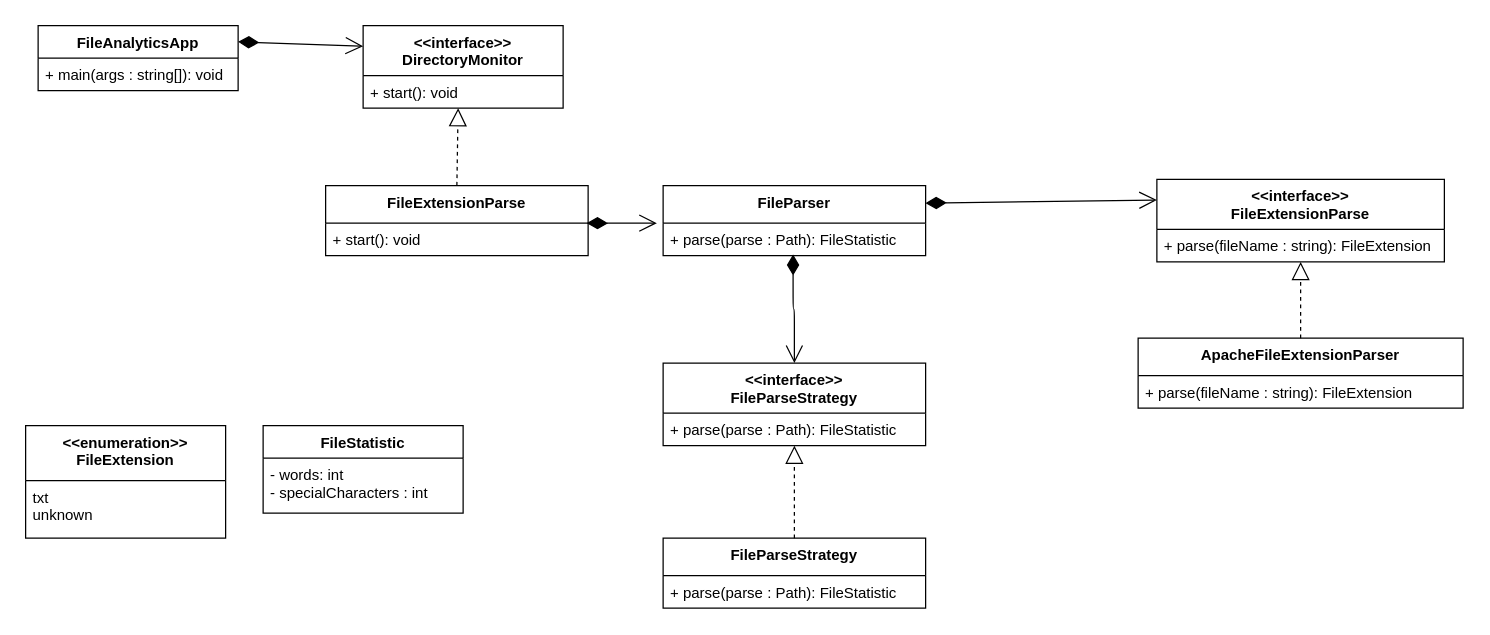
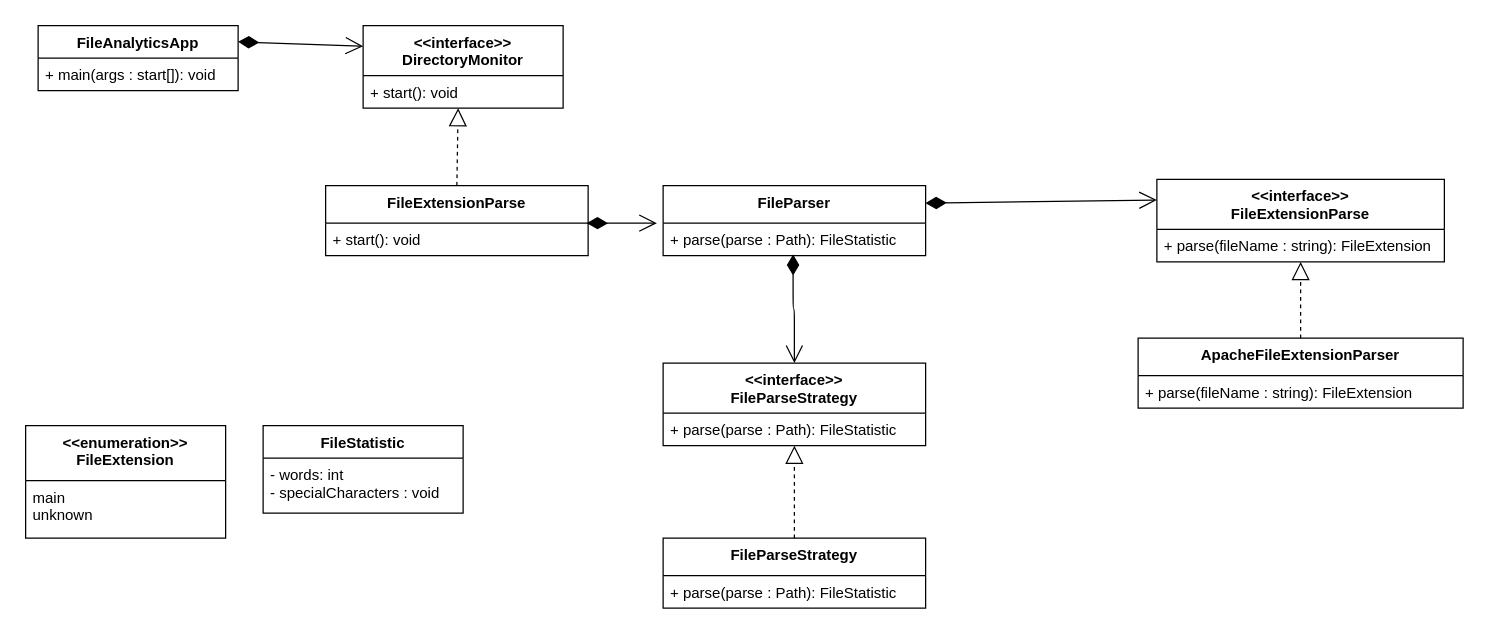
(149, 75) -> (147, 75)
(313, 475) -> (313, 475)
(45, 498) -> (47, 498)
